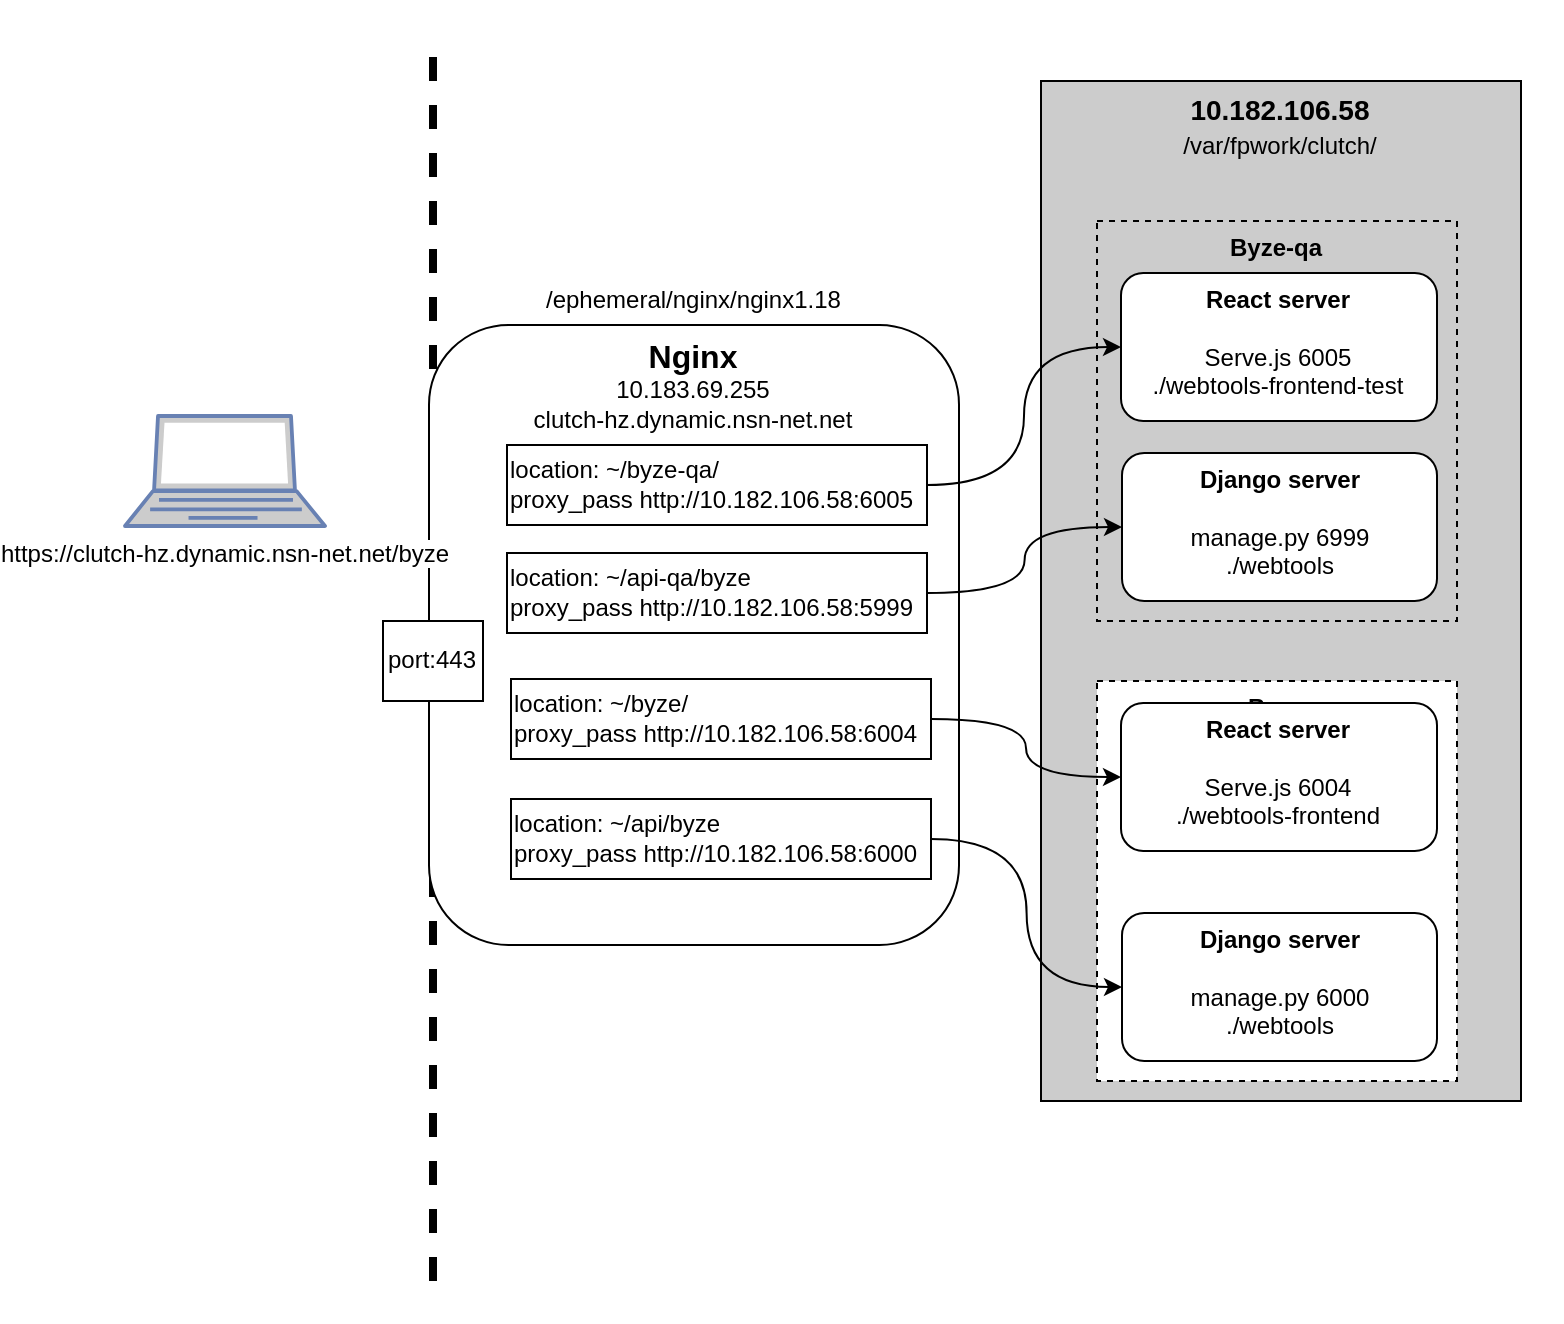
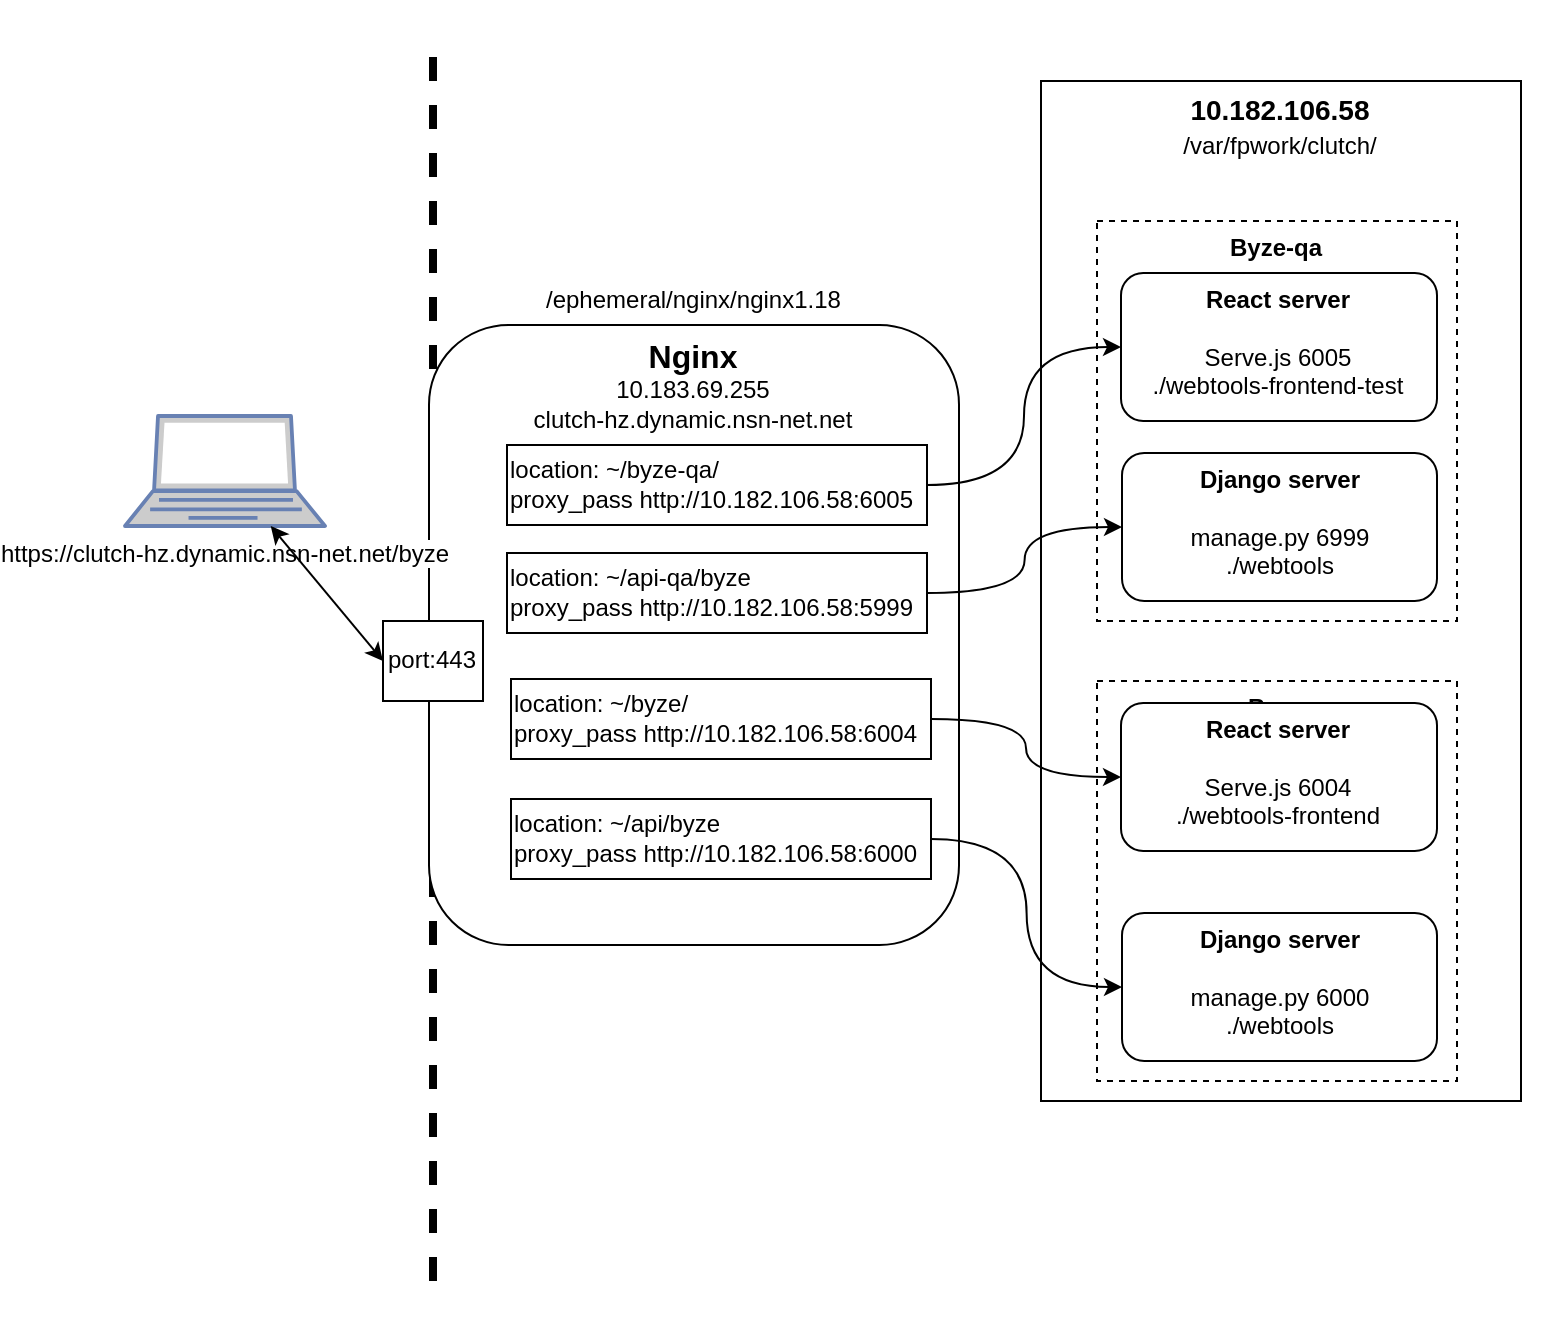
(1281, 124) -> (1281, 124)
(1277, 249) -> (1277, 249)
none -> (327, 594)
